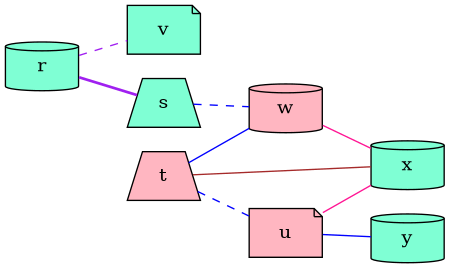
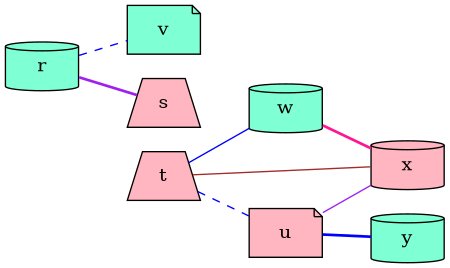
(103, 48) -> (103, 48)
(164, 103) -> (164, 103)
(221, 105) -> none
(286, 108) -> (286, 108)
(347, 137) -> (347, 137)
(408, 165) -> (408, 165)
(347, 199) -> (347, 199)
(347, 236) -> (347, 236)
